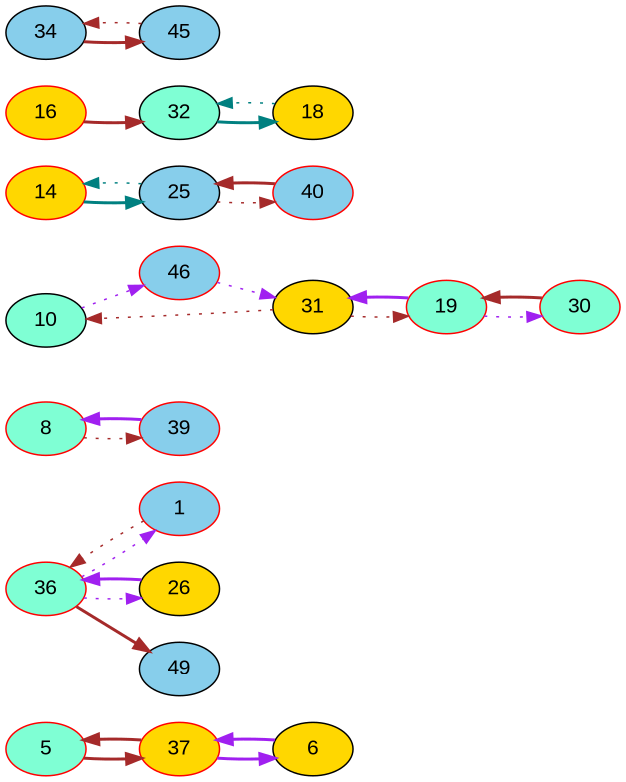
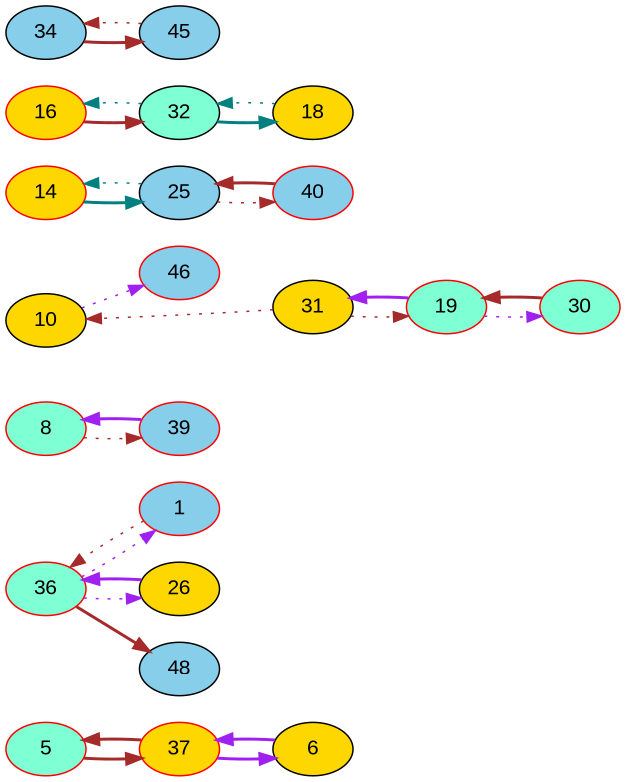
none -> (120, 103)
(239, 288) -> none
(46, 320) -> (46, 320)
(179, 669) -> (179, 669)
